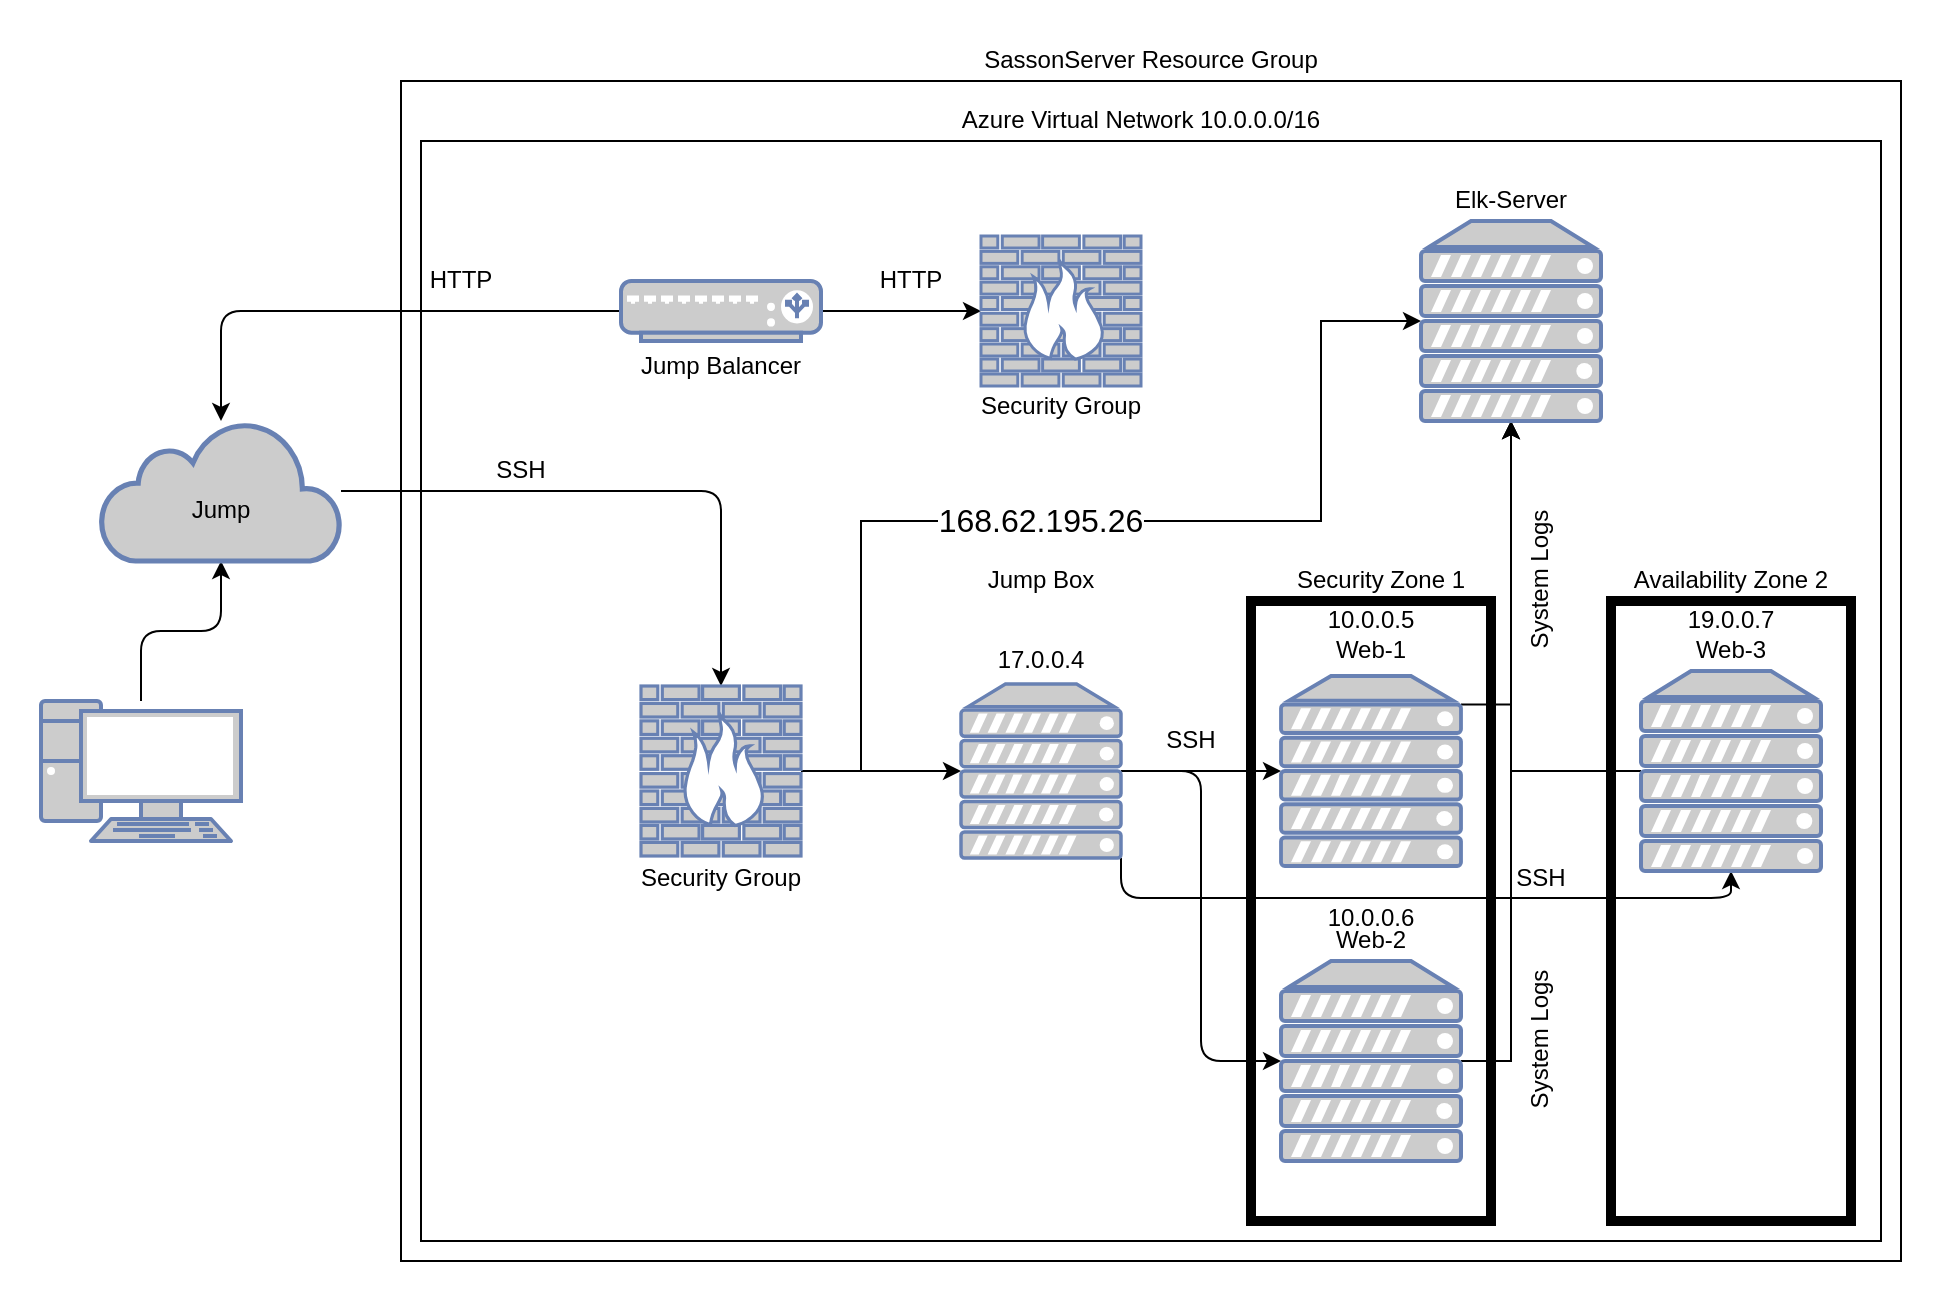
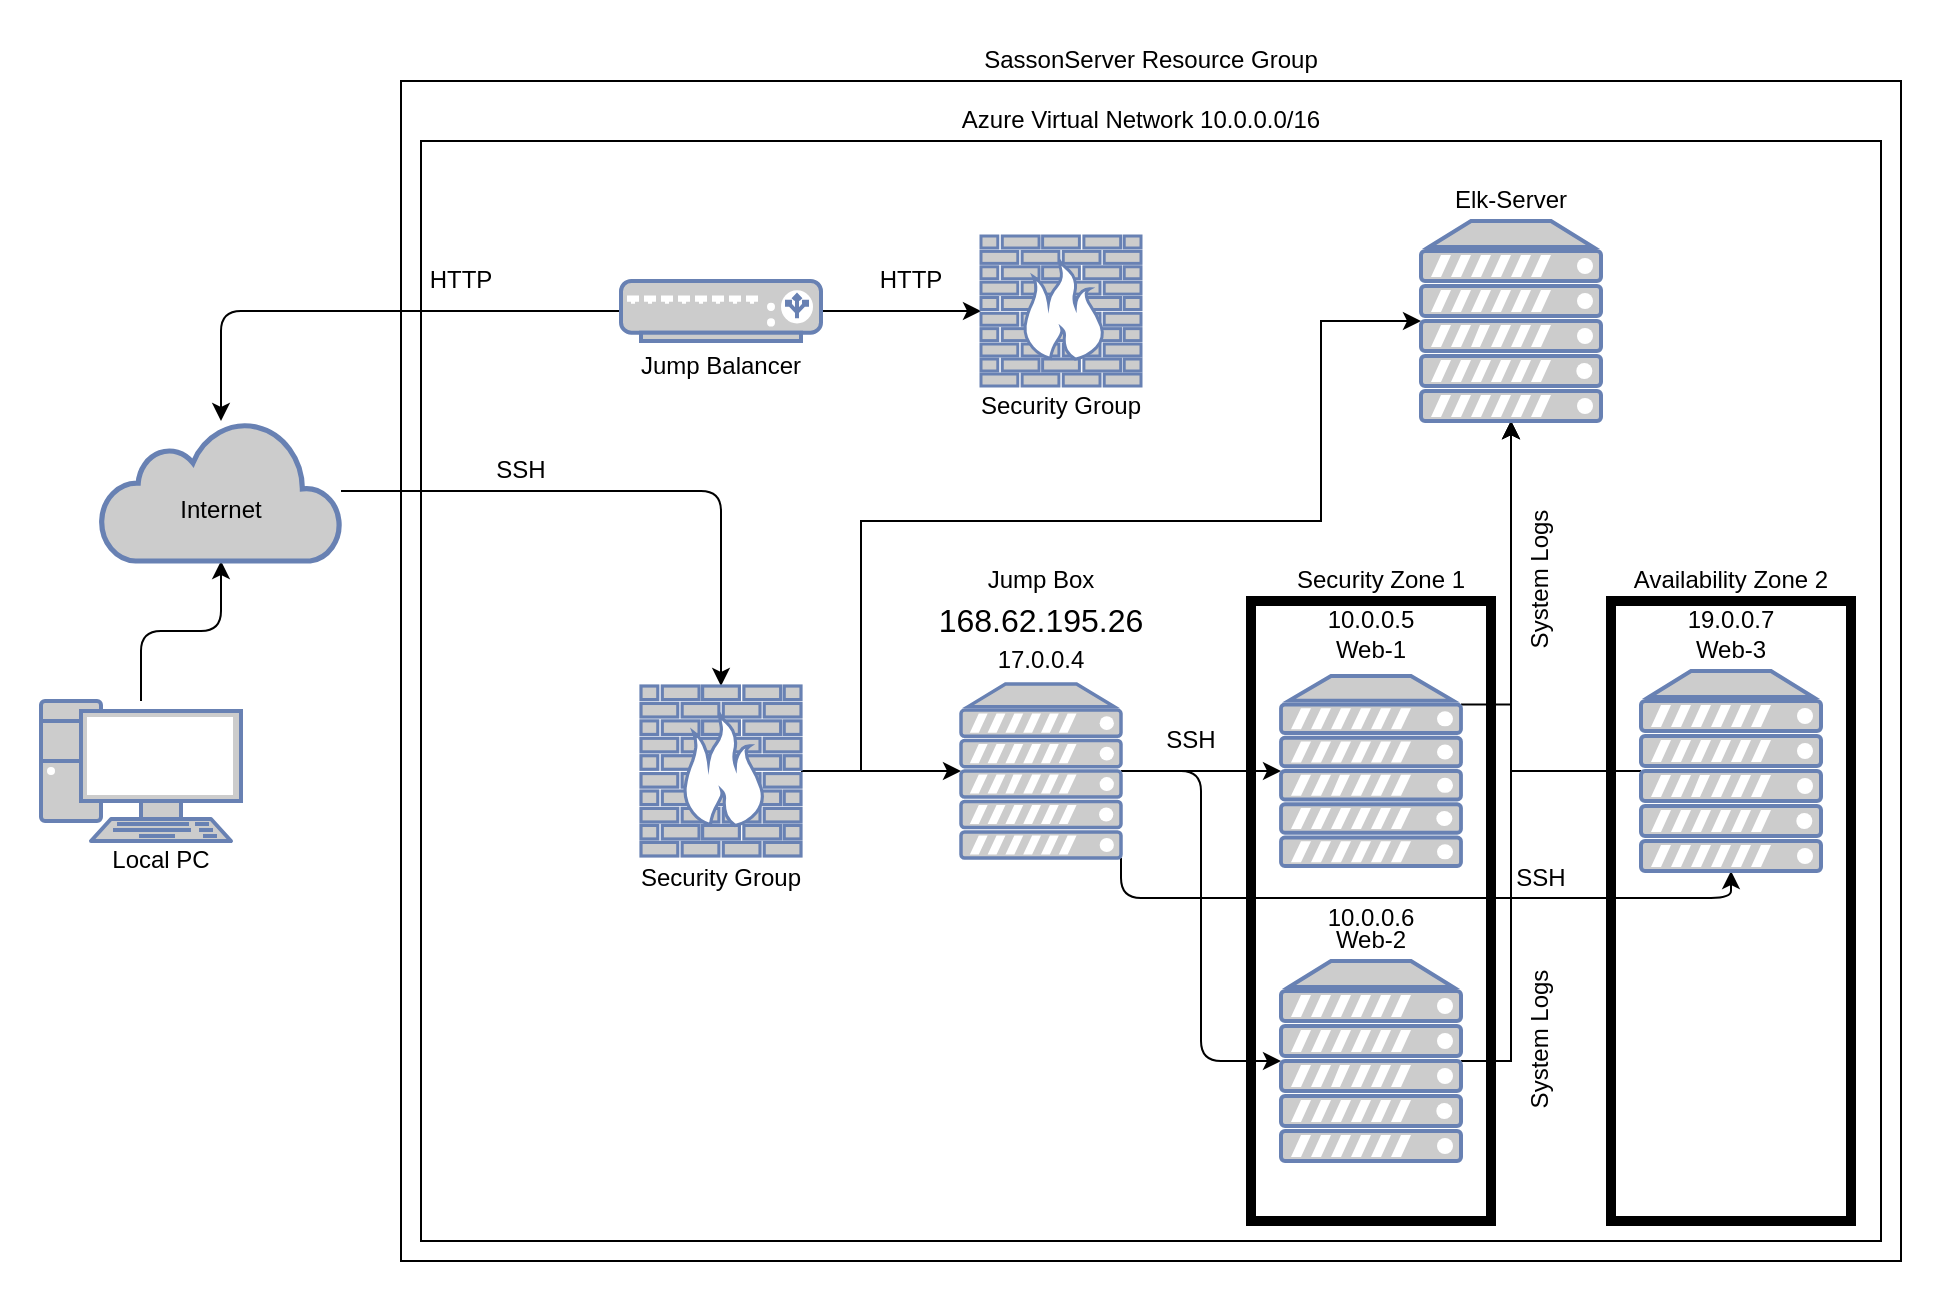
(222, 511) -> (222, 511)
(1041, 521) -> (1041, 621)
none -> (161, 861)
